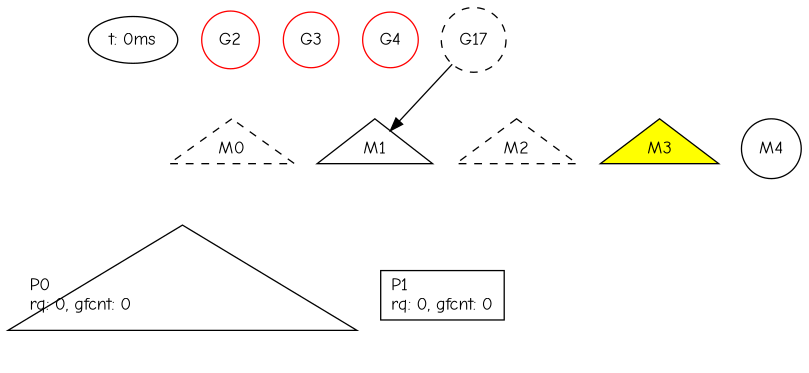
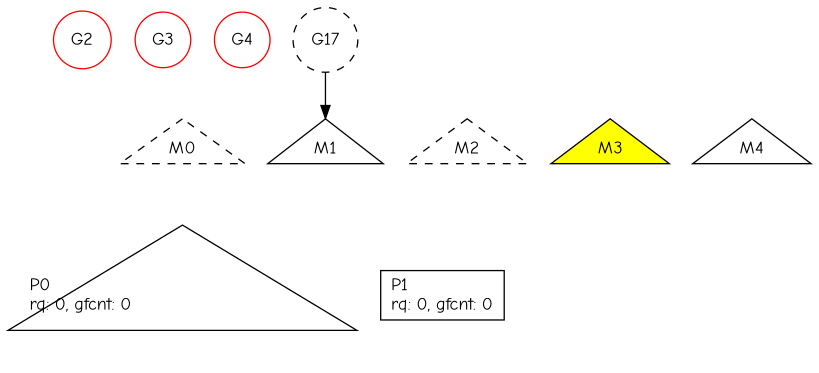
(133, 40) -> none
(771, 149) -> (752, 149)
